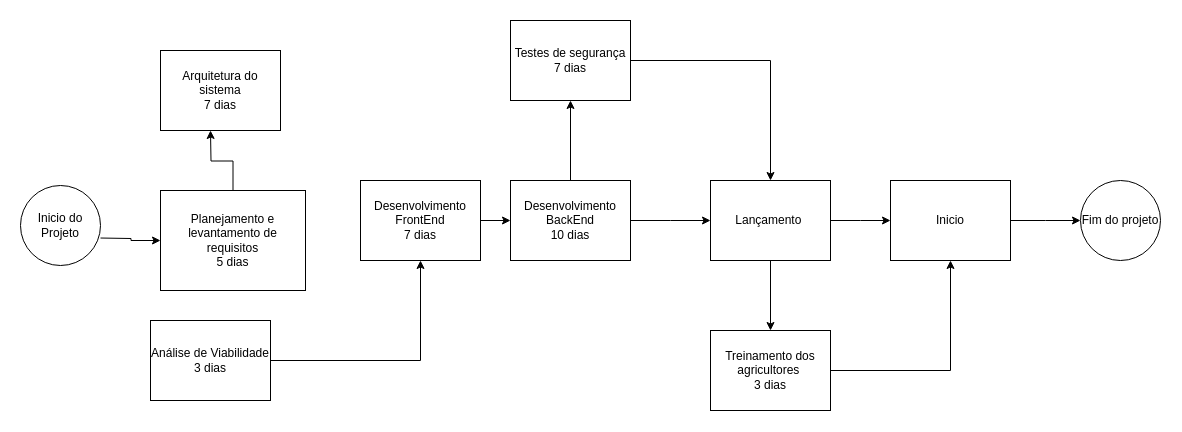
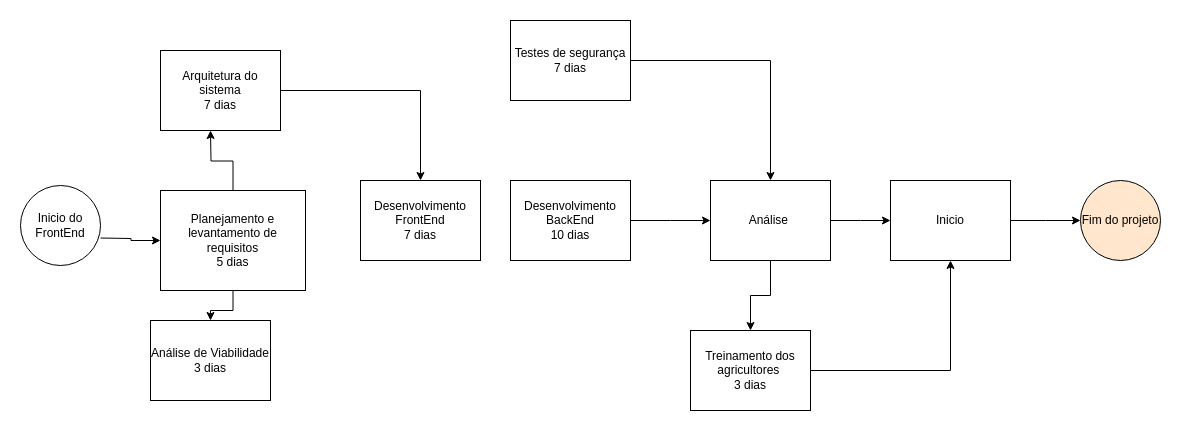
none -> (392, 91)
(571, 144) -> none
(500, 221) -> none
(771, 221) -> (771, 221)
(1121, 221) -> (1121, 221)
(61, 226) -> (61, 226)
none -> (231, 311)
(392, 361) -> none
(771, 371) -> (751, 371)
